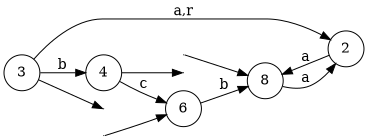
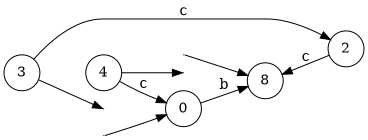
(183, 11) -> (183, 11)
(306, 57) -> (306, 57)
(58, 73) -> none
(308, 86) -> none
(183, 109) -> (183, 109)
